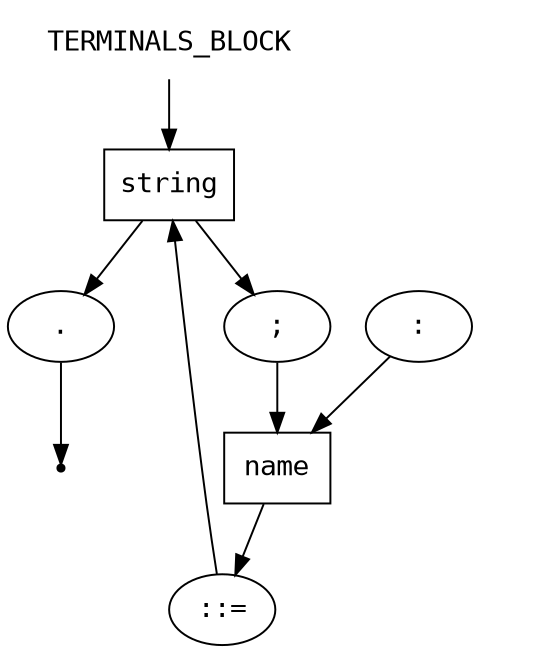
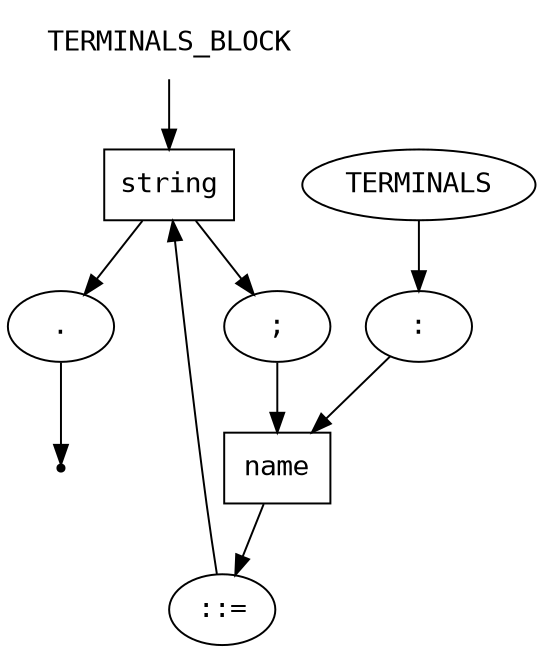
none -> (419, 185)
